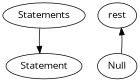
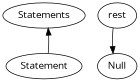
(39, 37) -> (49, 44)
(122, 44) -> (113, 37)
